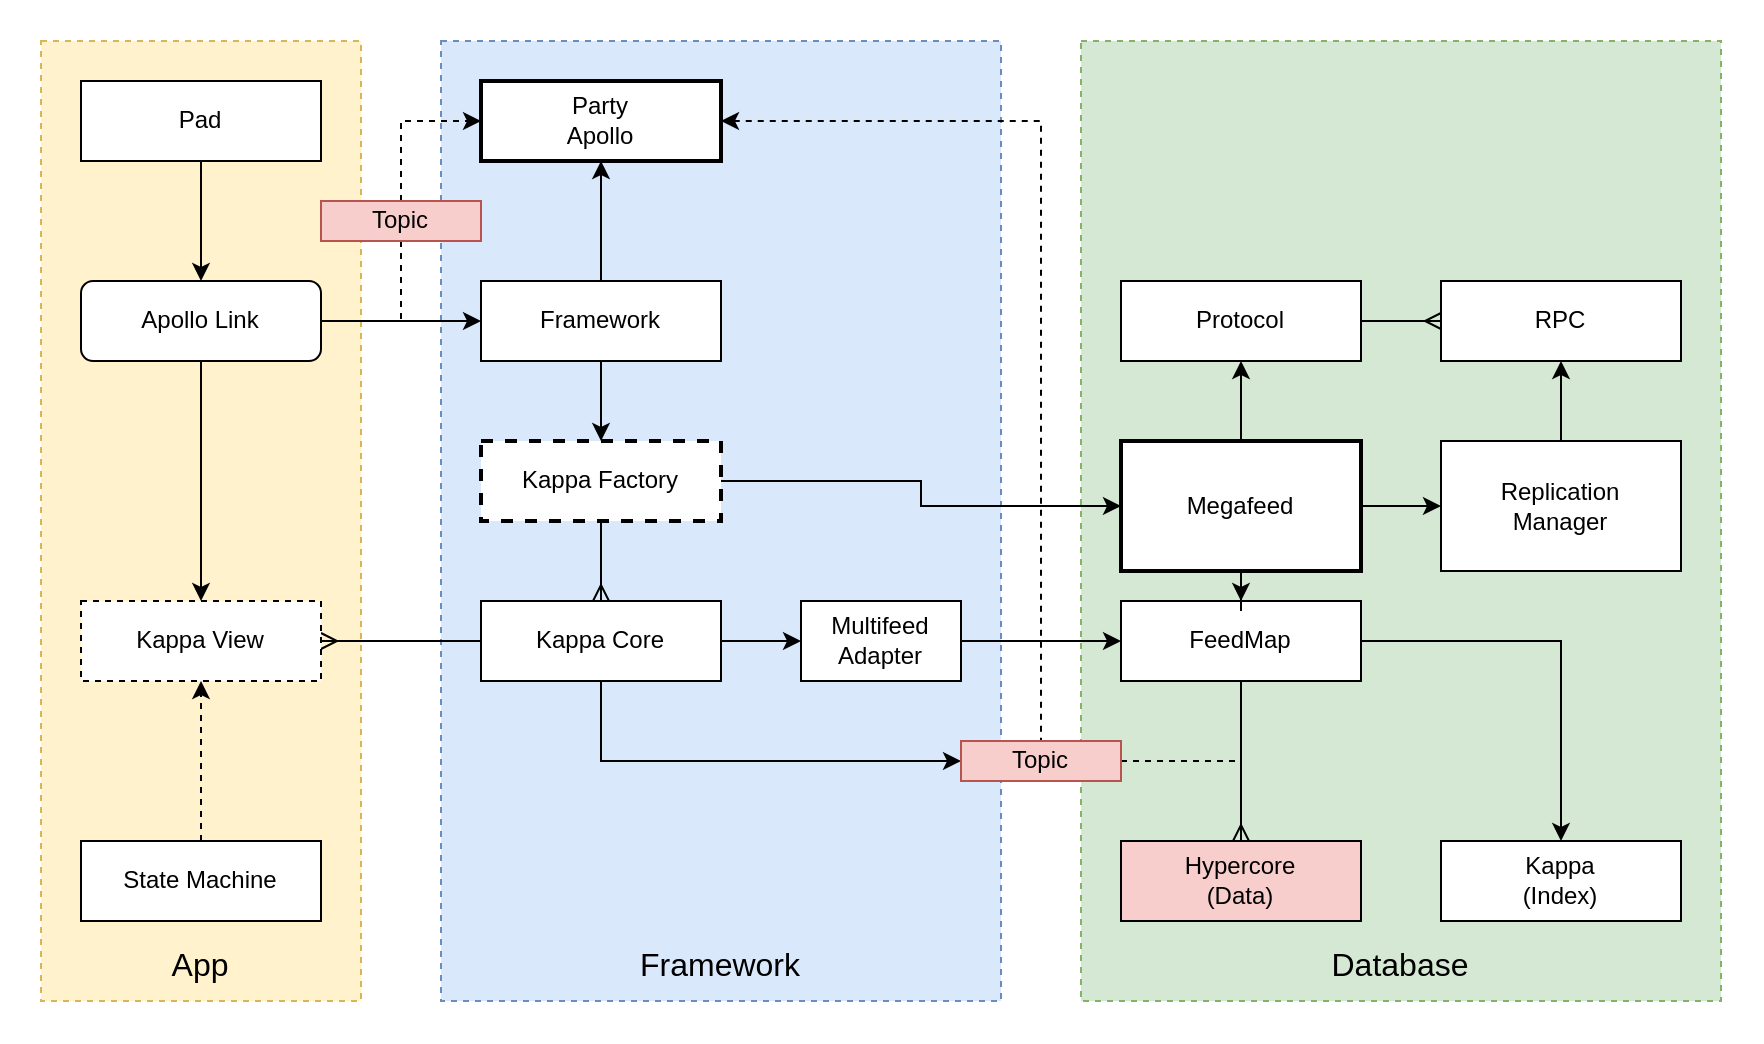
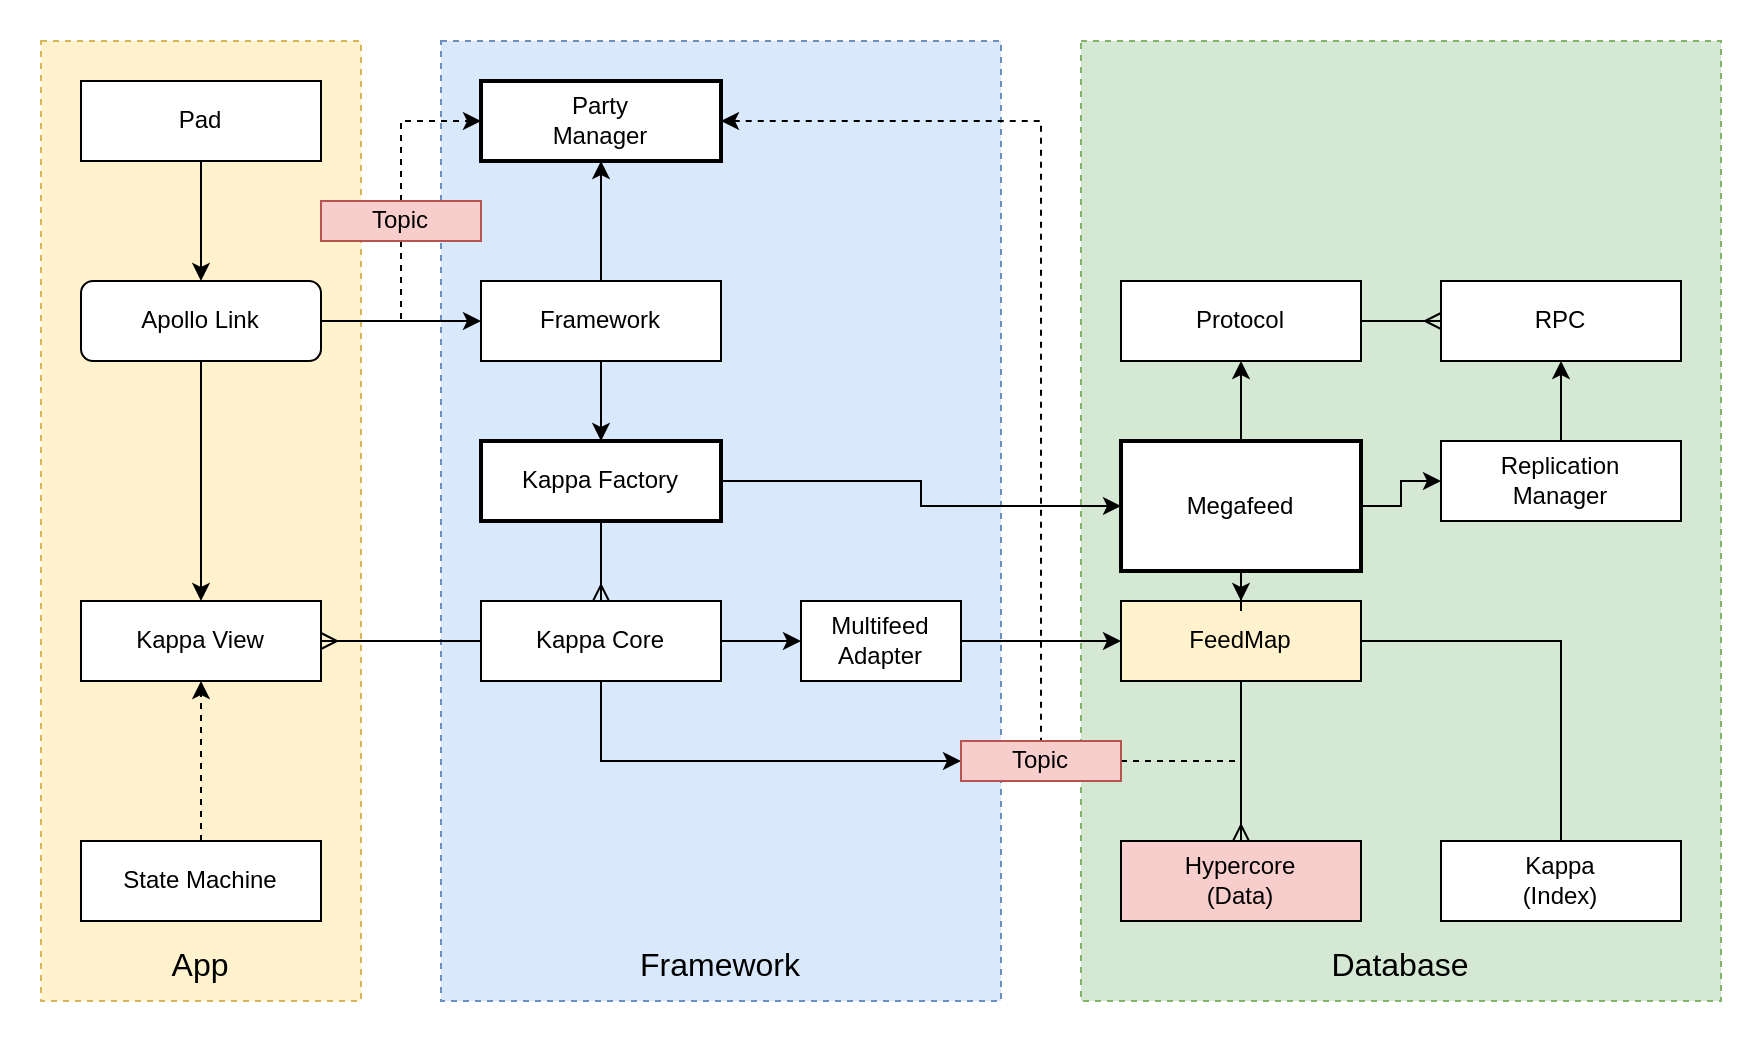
(601, 121) -> (601, 121)
(601, 481) -> (601, 481)
(1561, 506) -> (1561, 481)
(201, 641) -> (201, 641)
(1241, 641) -> (1241, 641)
(1561, 826) -> (1561, 831)
